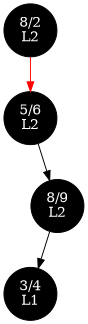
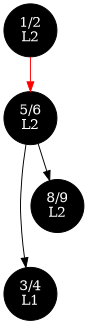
(30, 30) -> (30, 30)
(45, 246) -> (21, 201)
